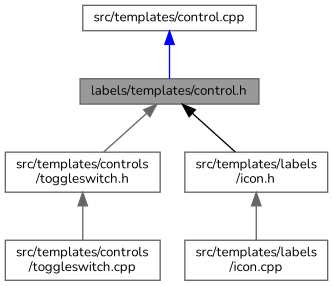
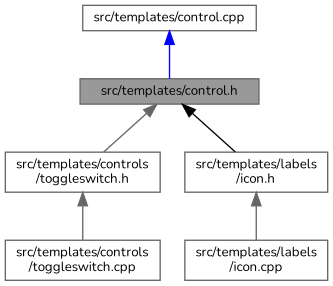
(170, 91) -> (170, 91)
